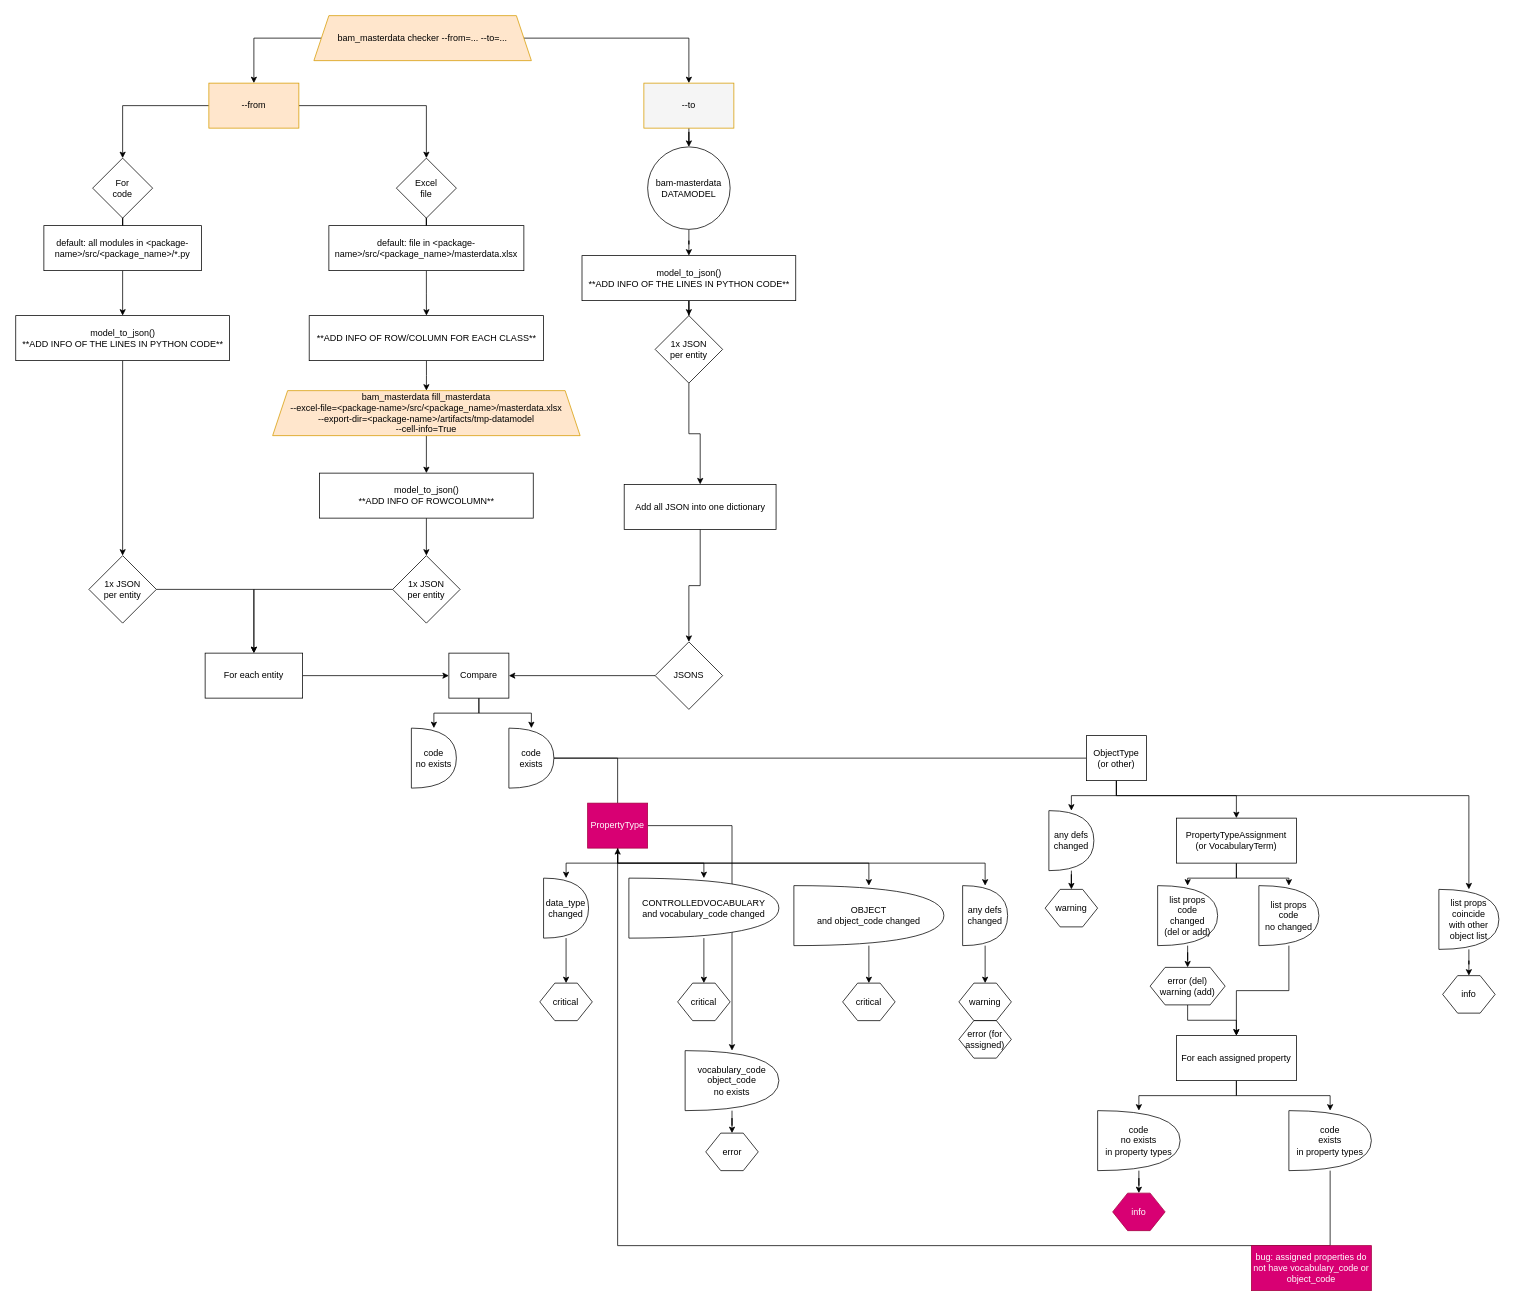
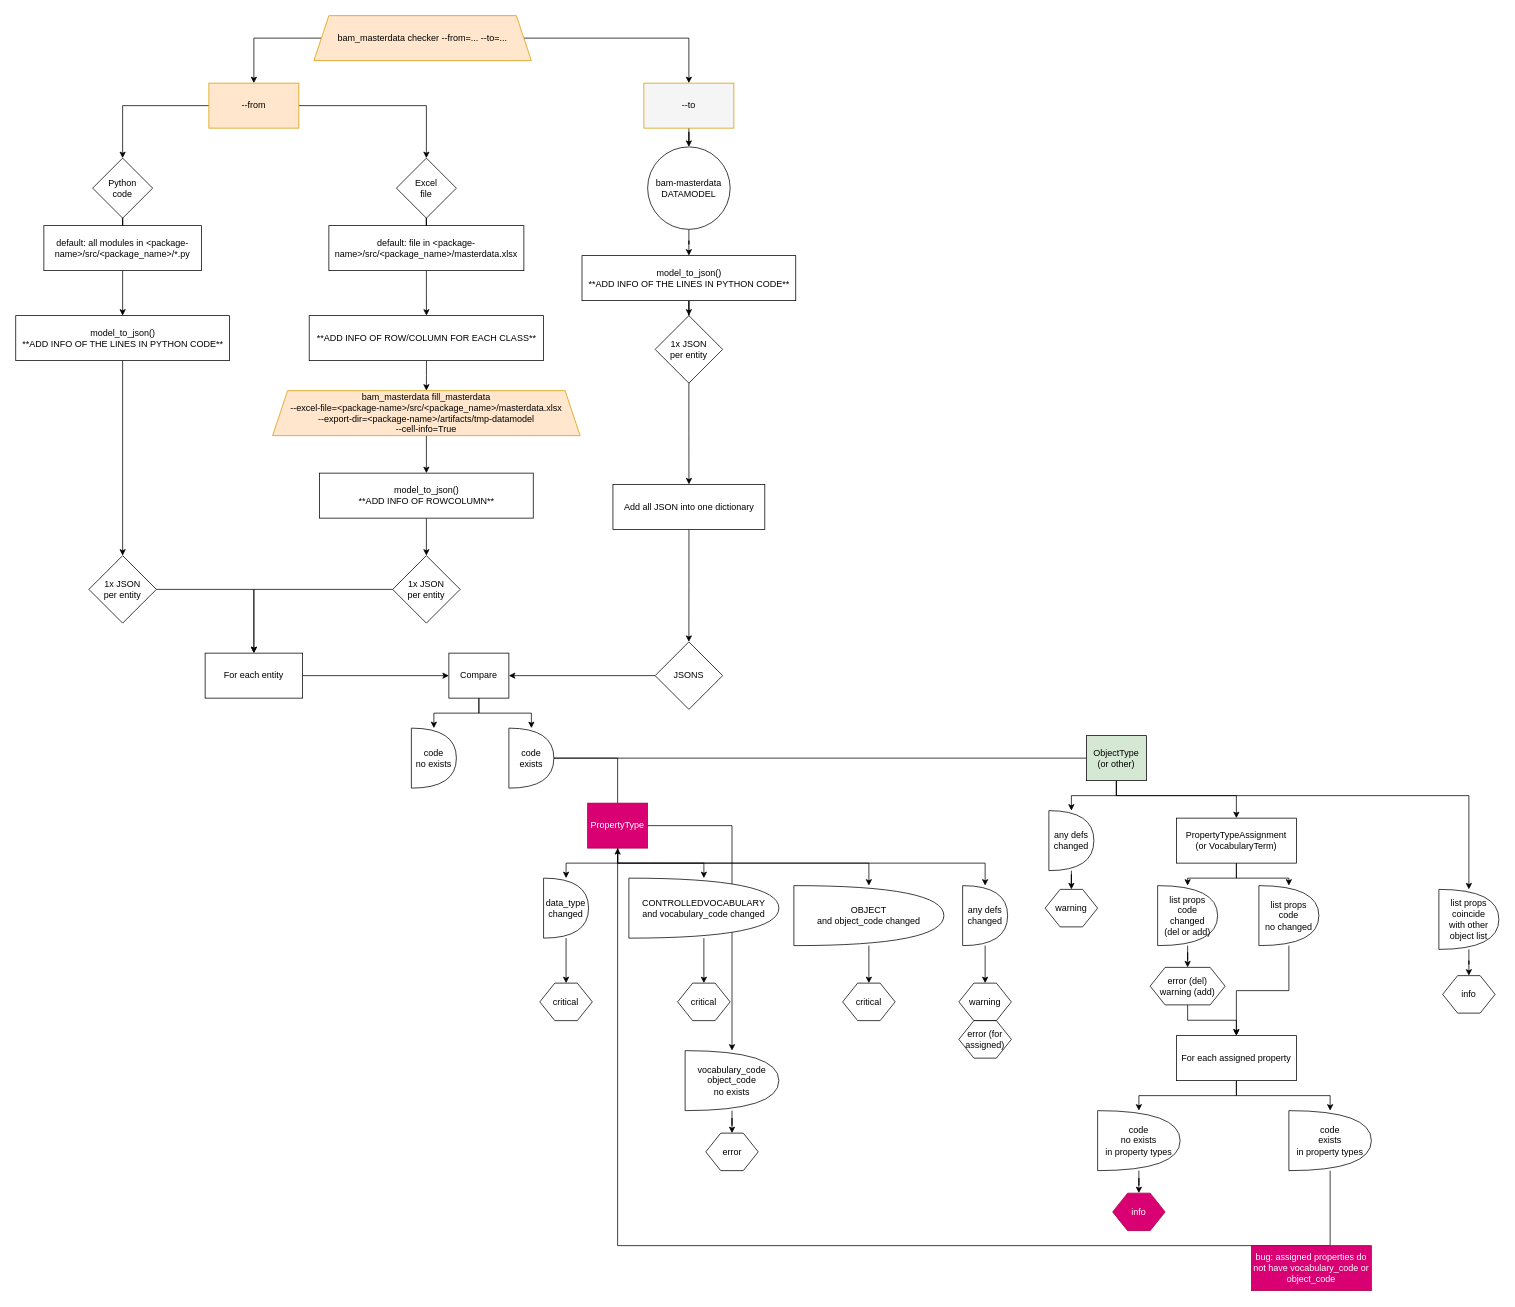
(123, 188) -> (123, 188)
(700, 507) -> (689, 507)
(1116, 758) -> (1116, 758)
